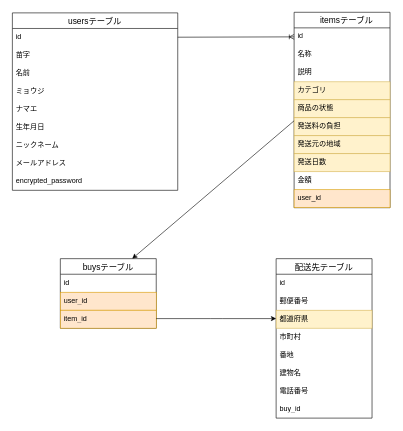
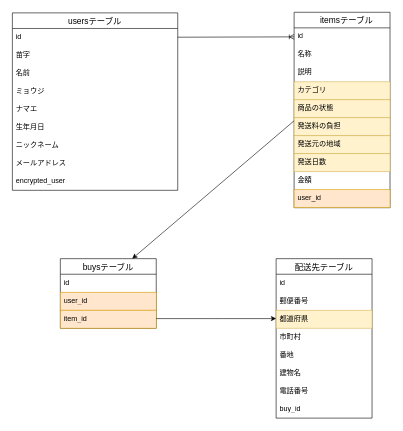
(52, 181) -> (44, 181)
